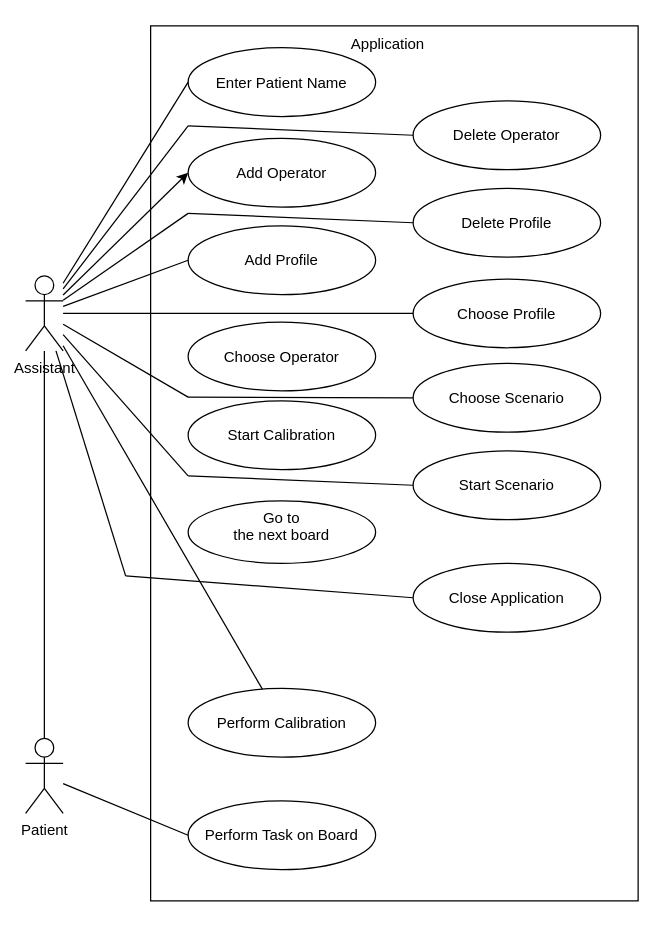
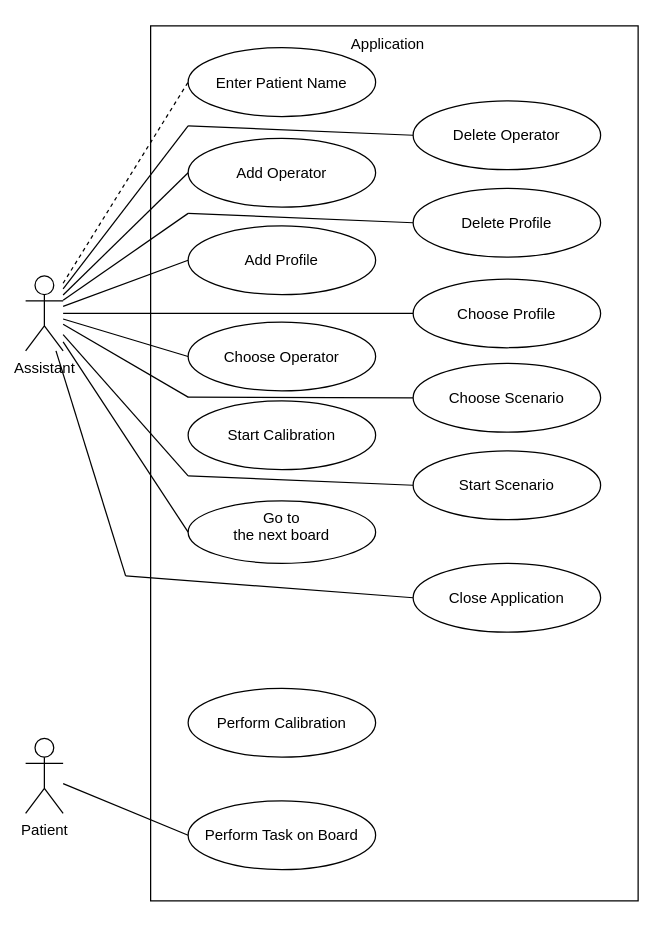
(181, 179) -> (183, 177)
(126, 182) -> (126, 182)
(162, 517) -> (126, 338)
(44, 544) -> (125, 436)
